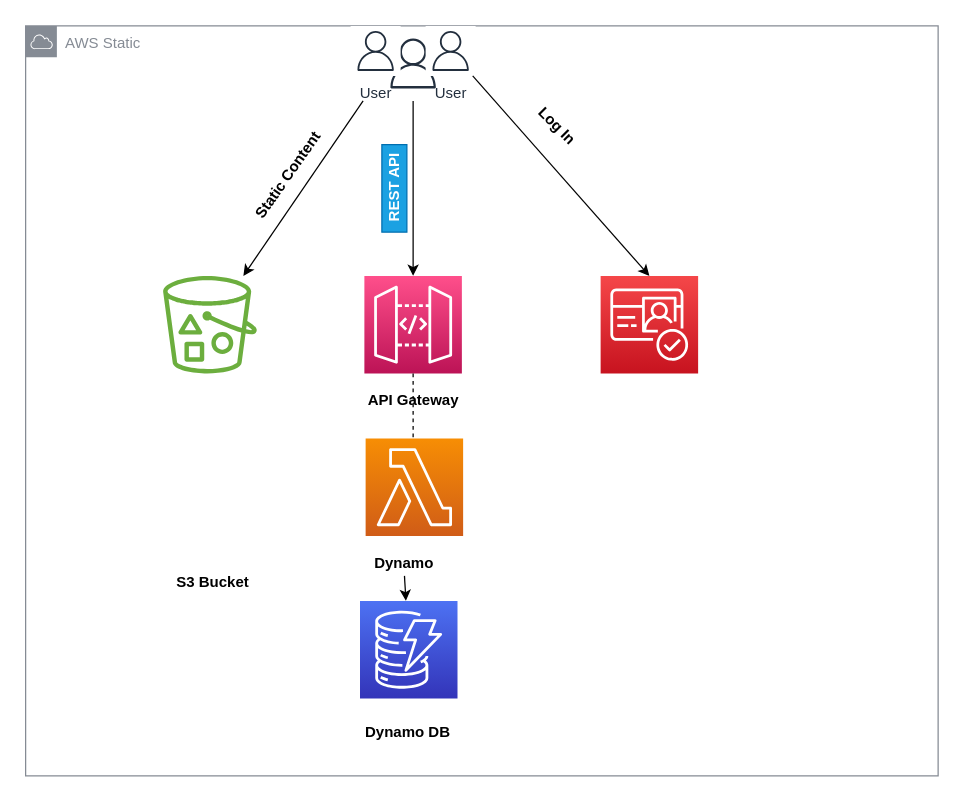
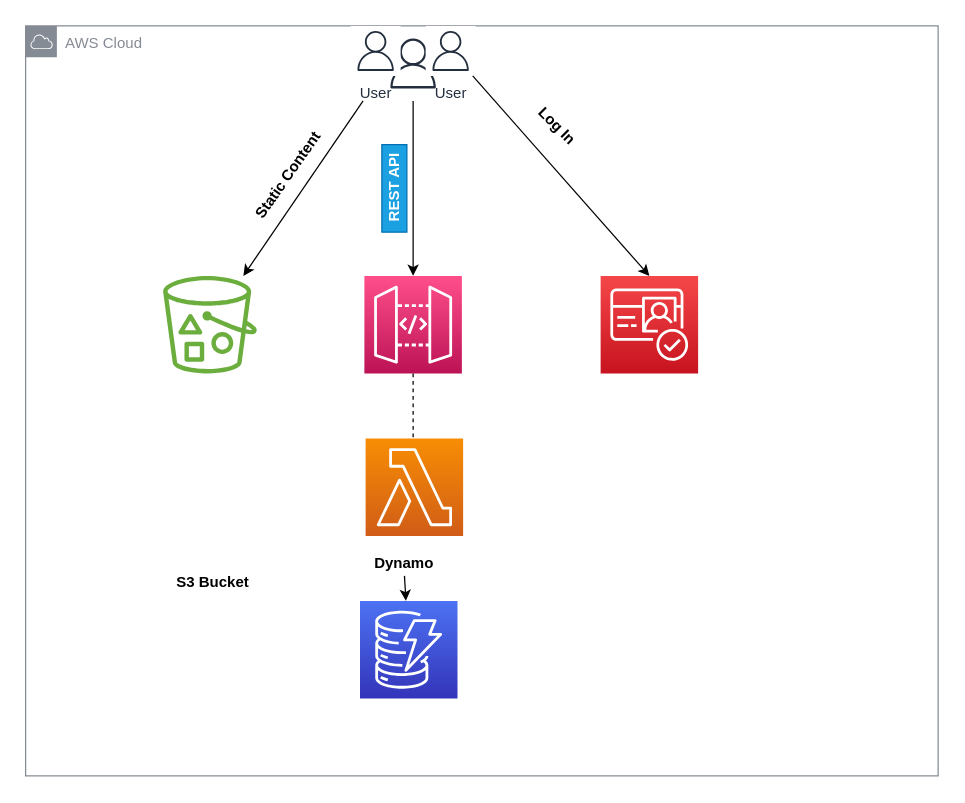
(104, 43) -> (100, 43)
(414, 401) -> none
(408, 732) -> none
